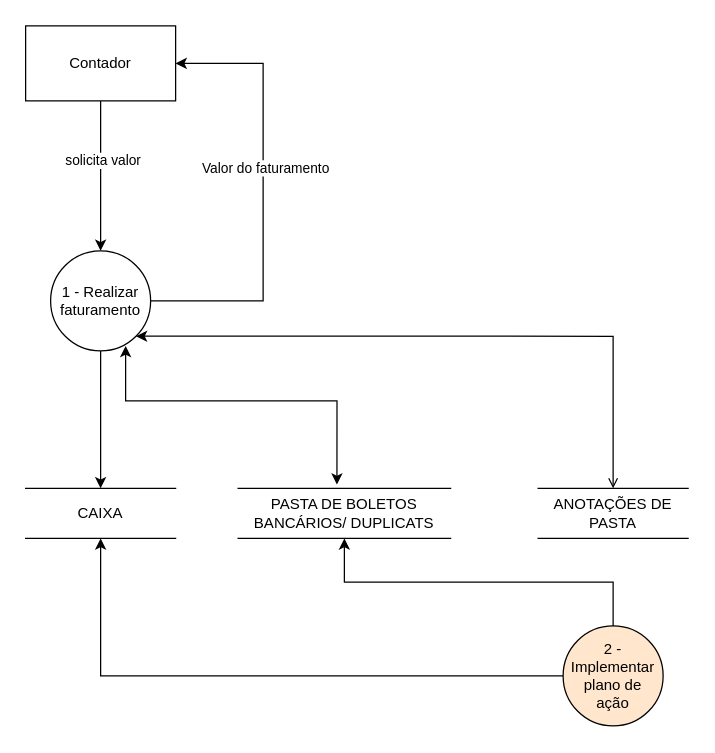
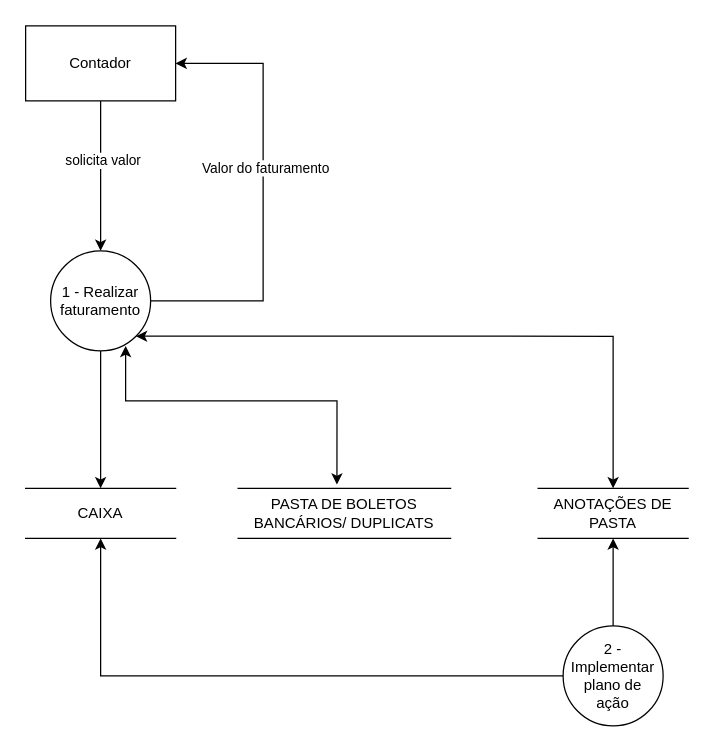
(613, 480) -> (613, 478)
(463, 582) -> (613, 565)
(613, 676) -> (613, 676)
